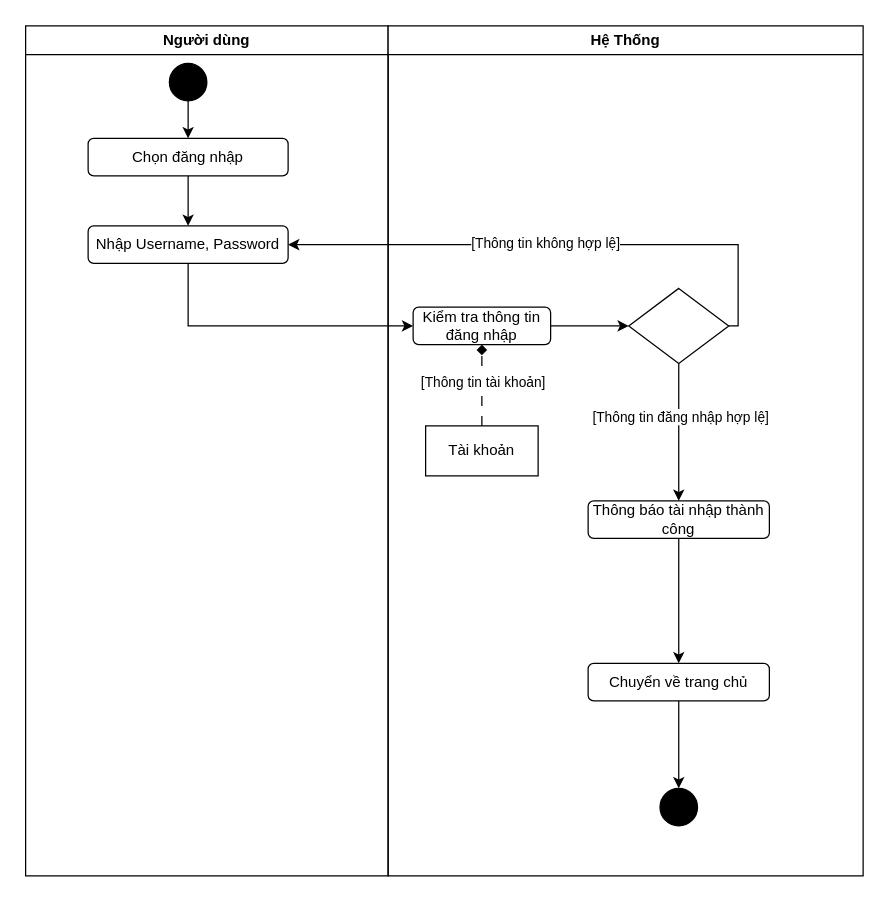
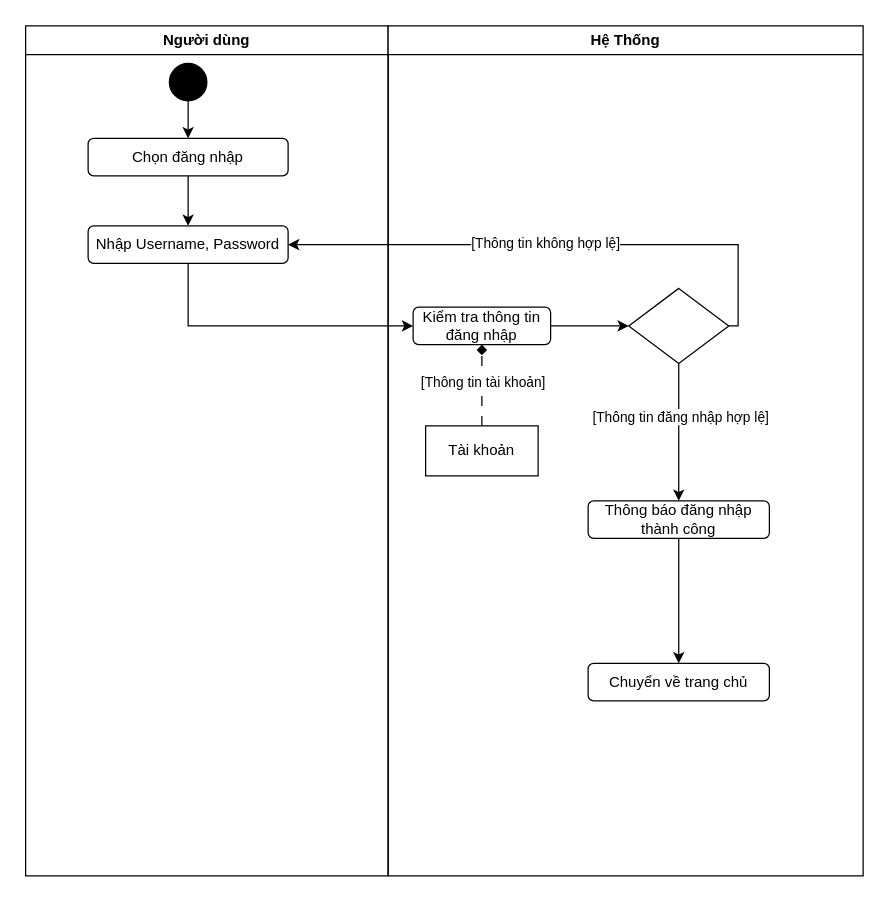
(679, 519) -> (679, 519)
(679, 740) -> none
(679, 807) -> none
